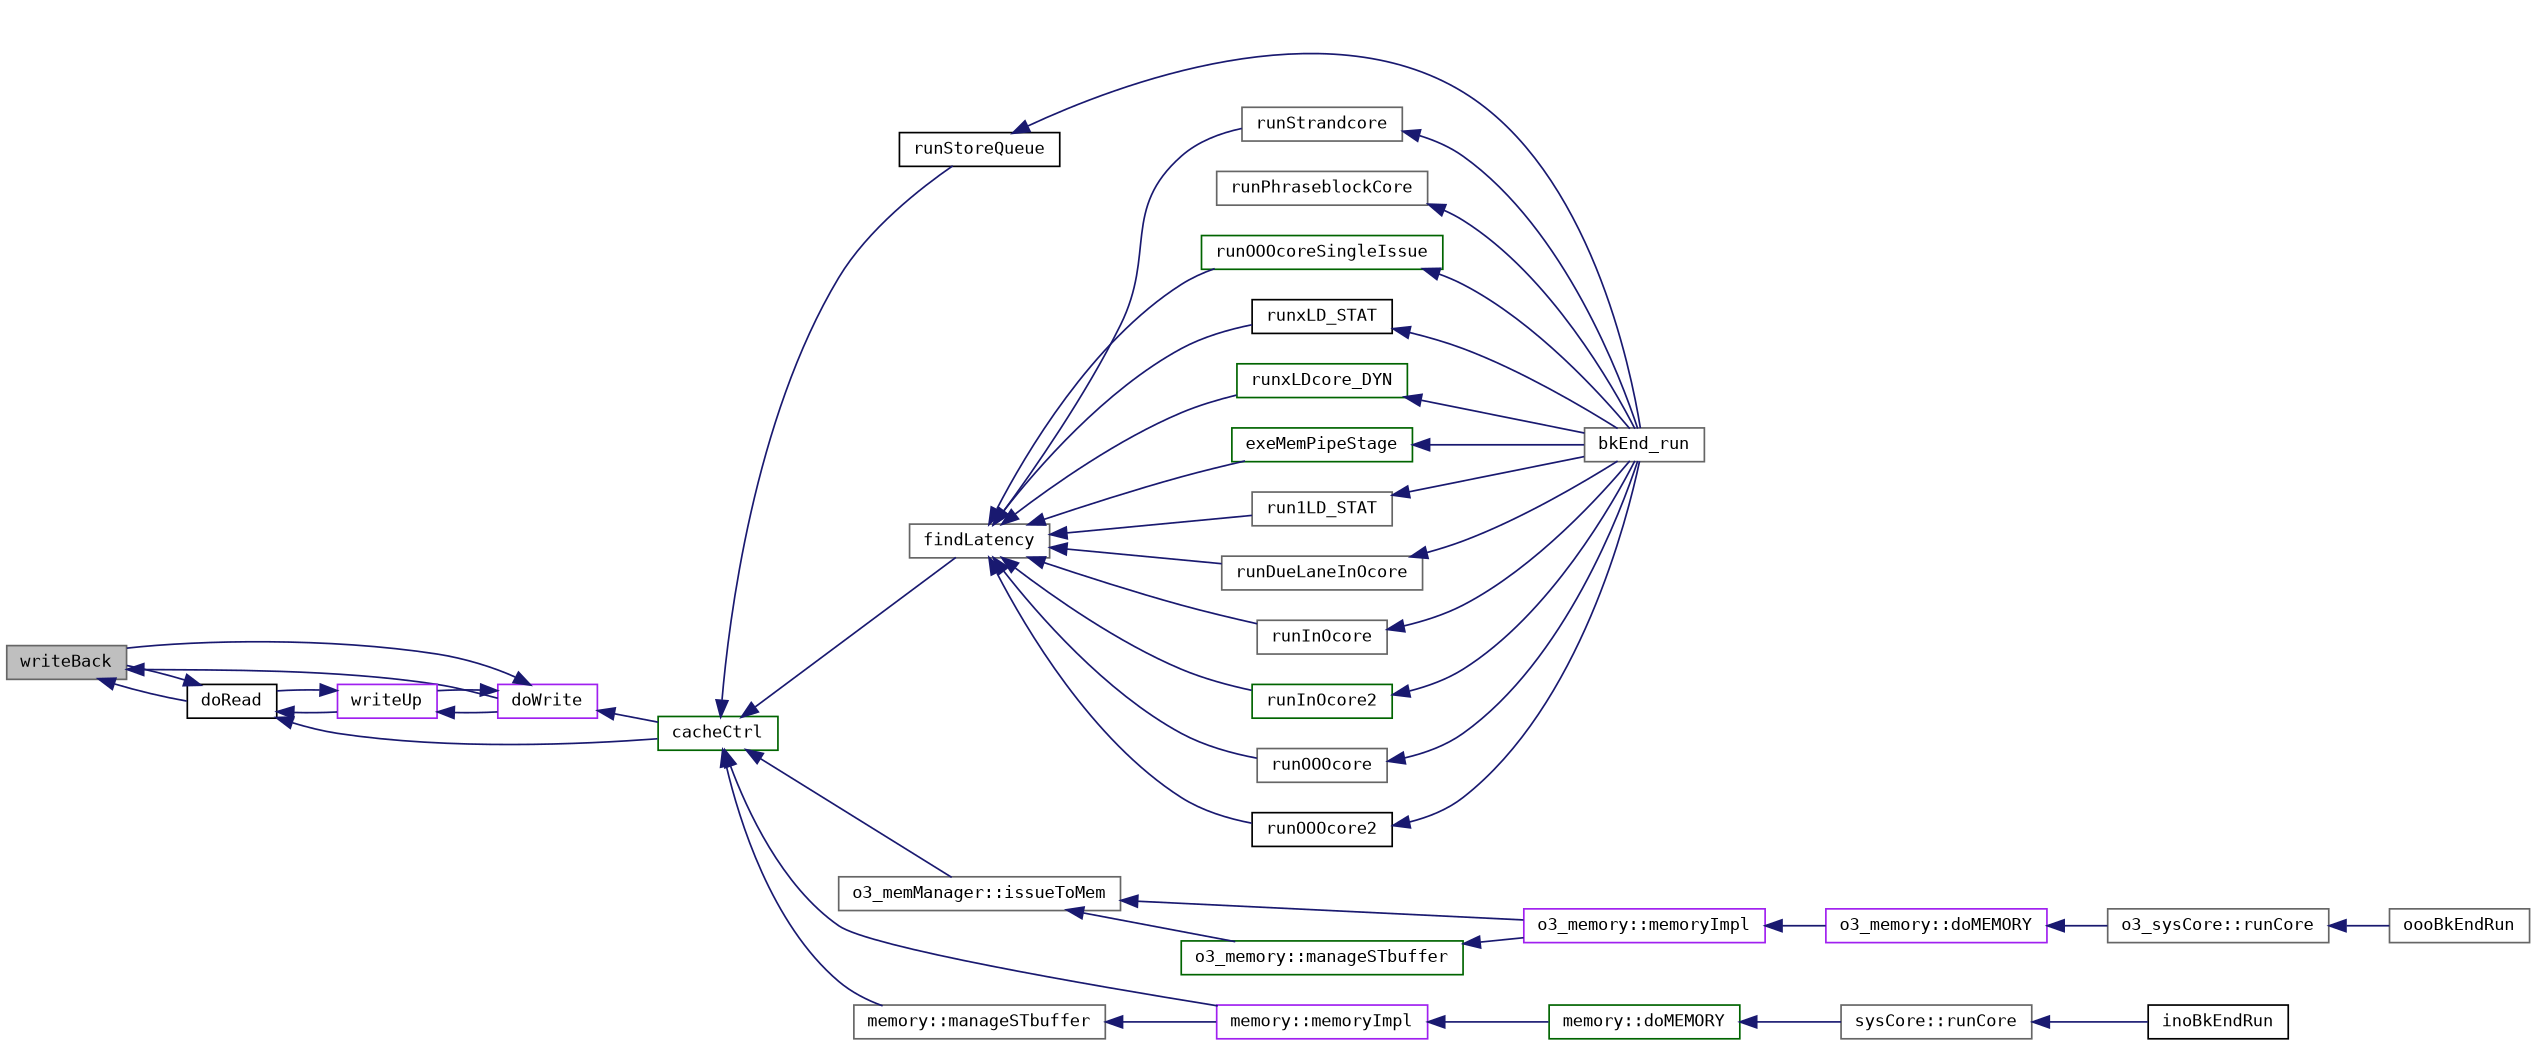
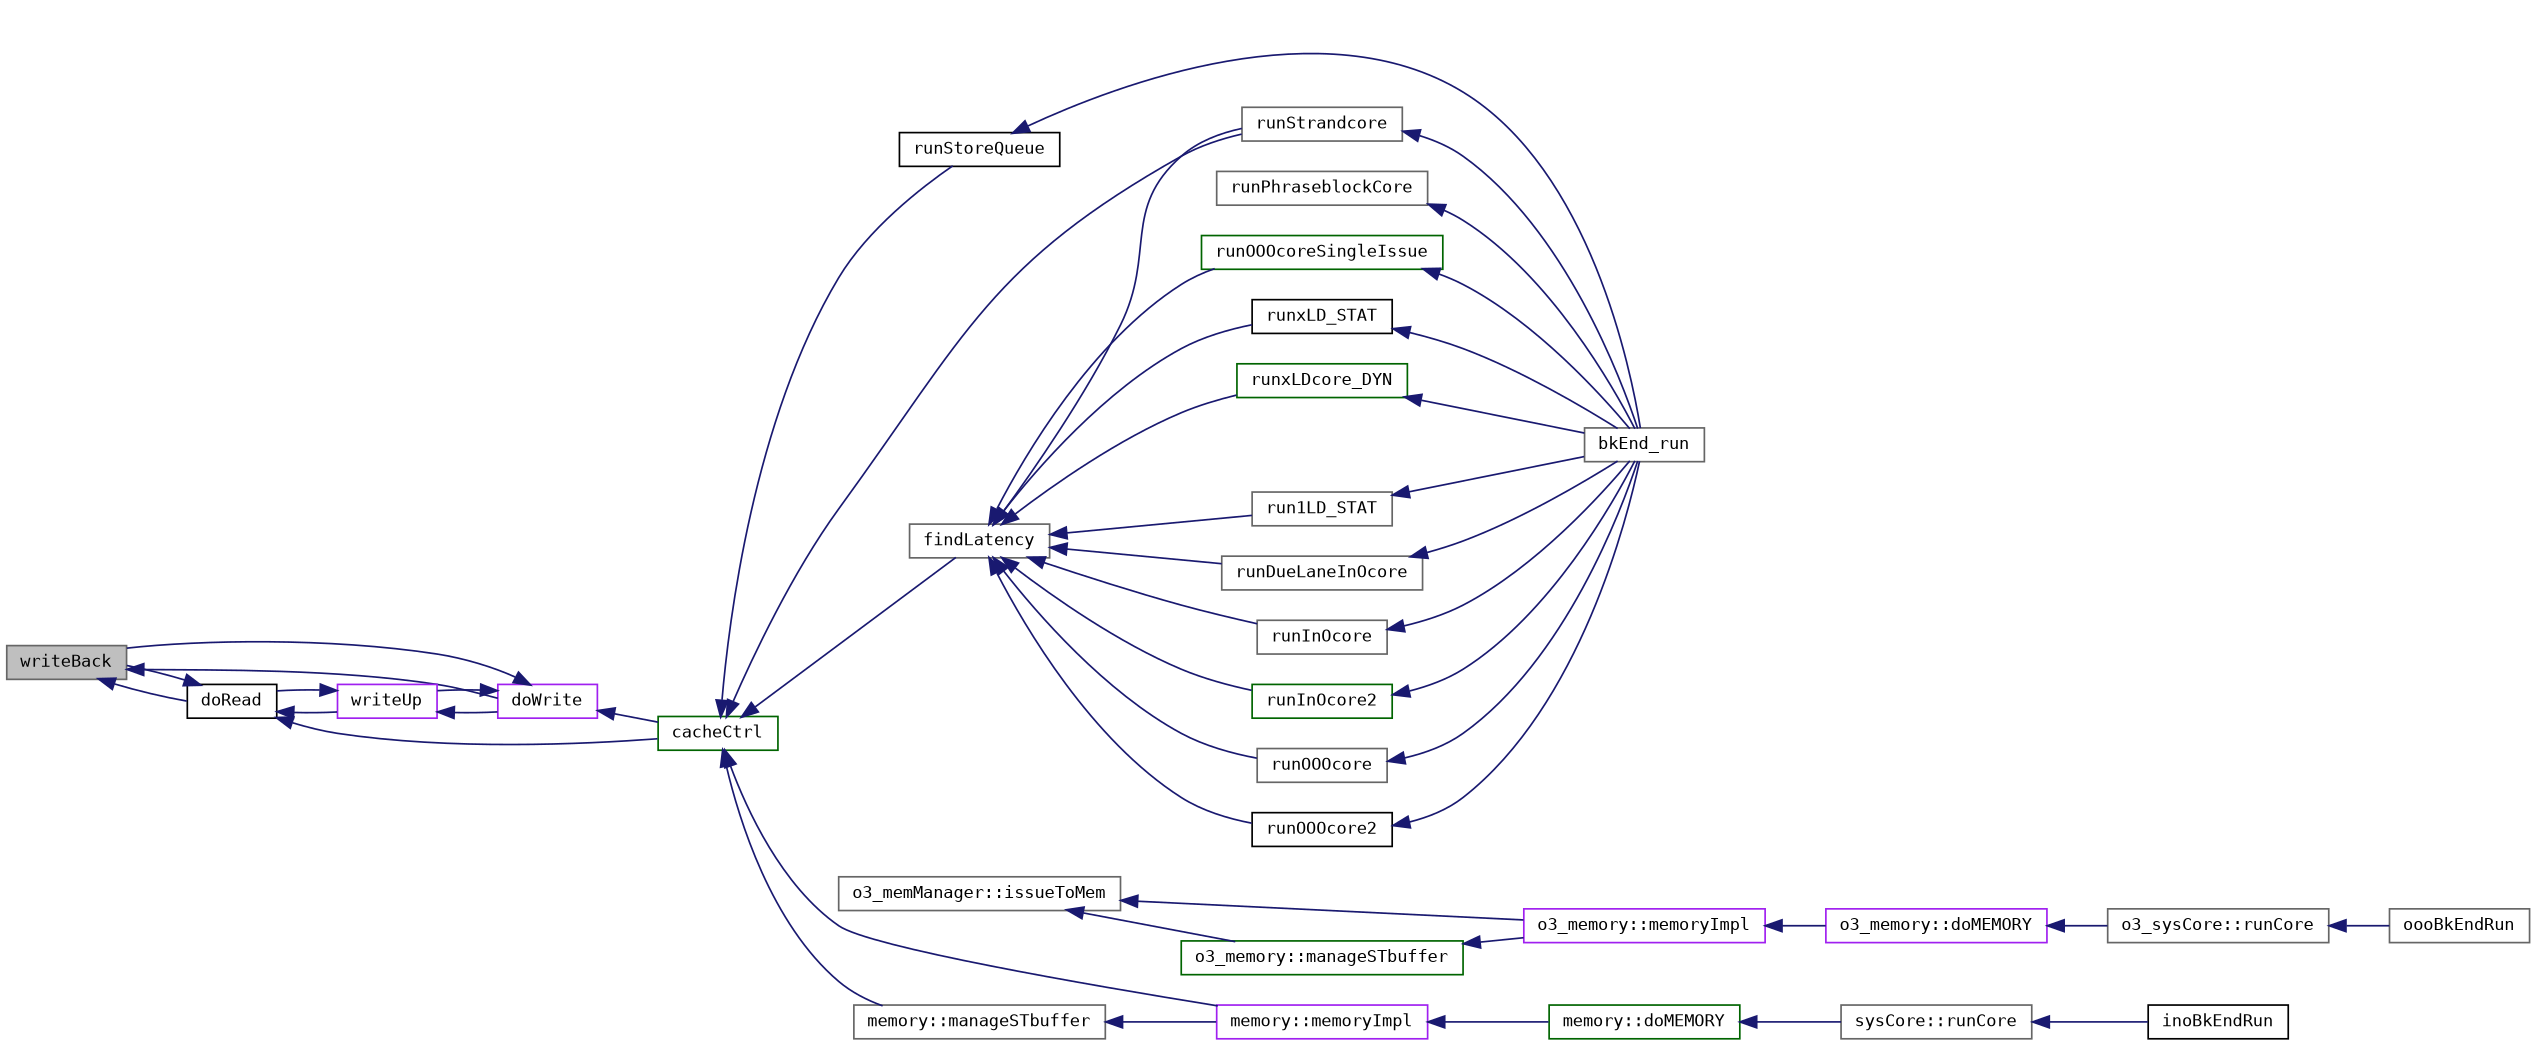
(1322, 445) -> none
(856, 818) -> (938, 369)
